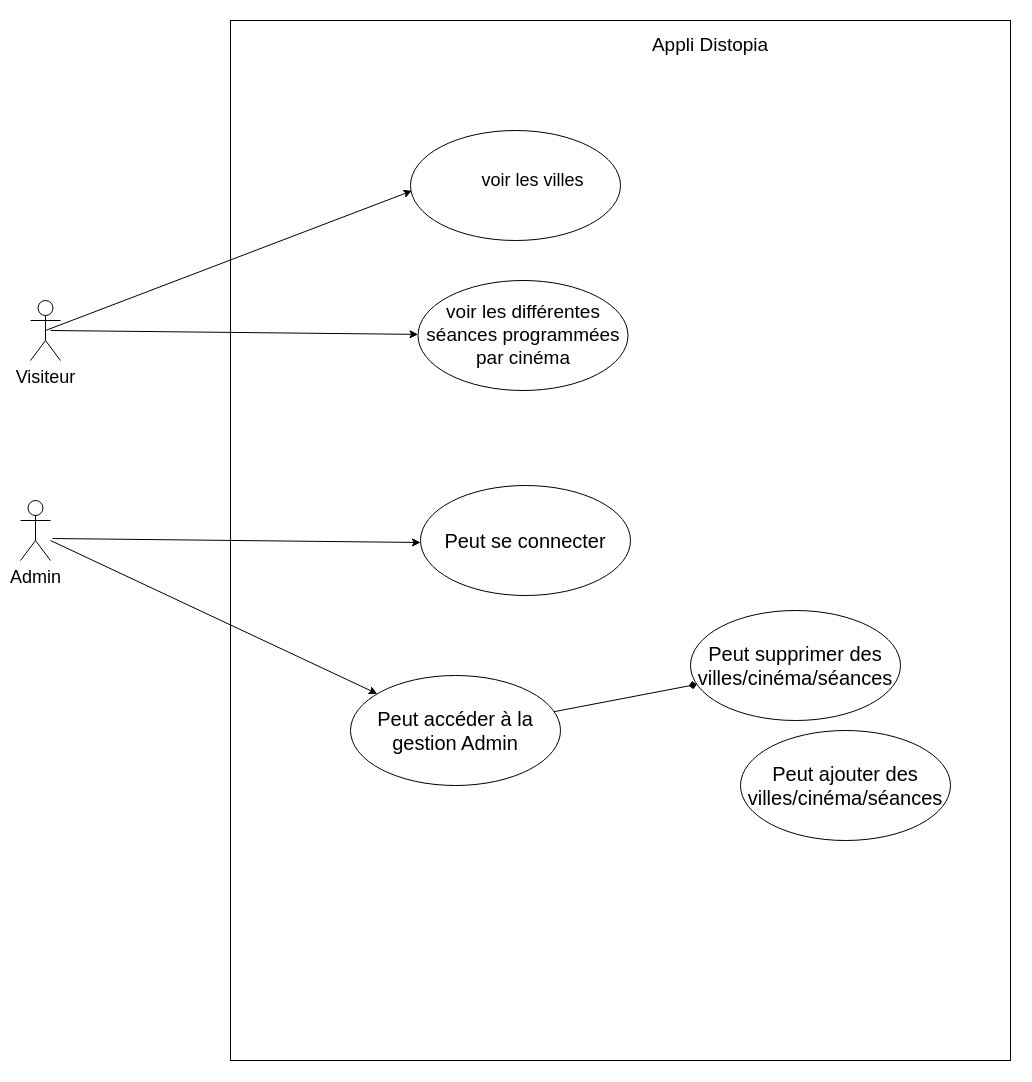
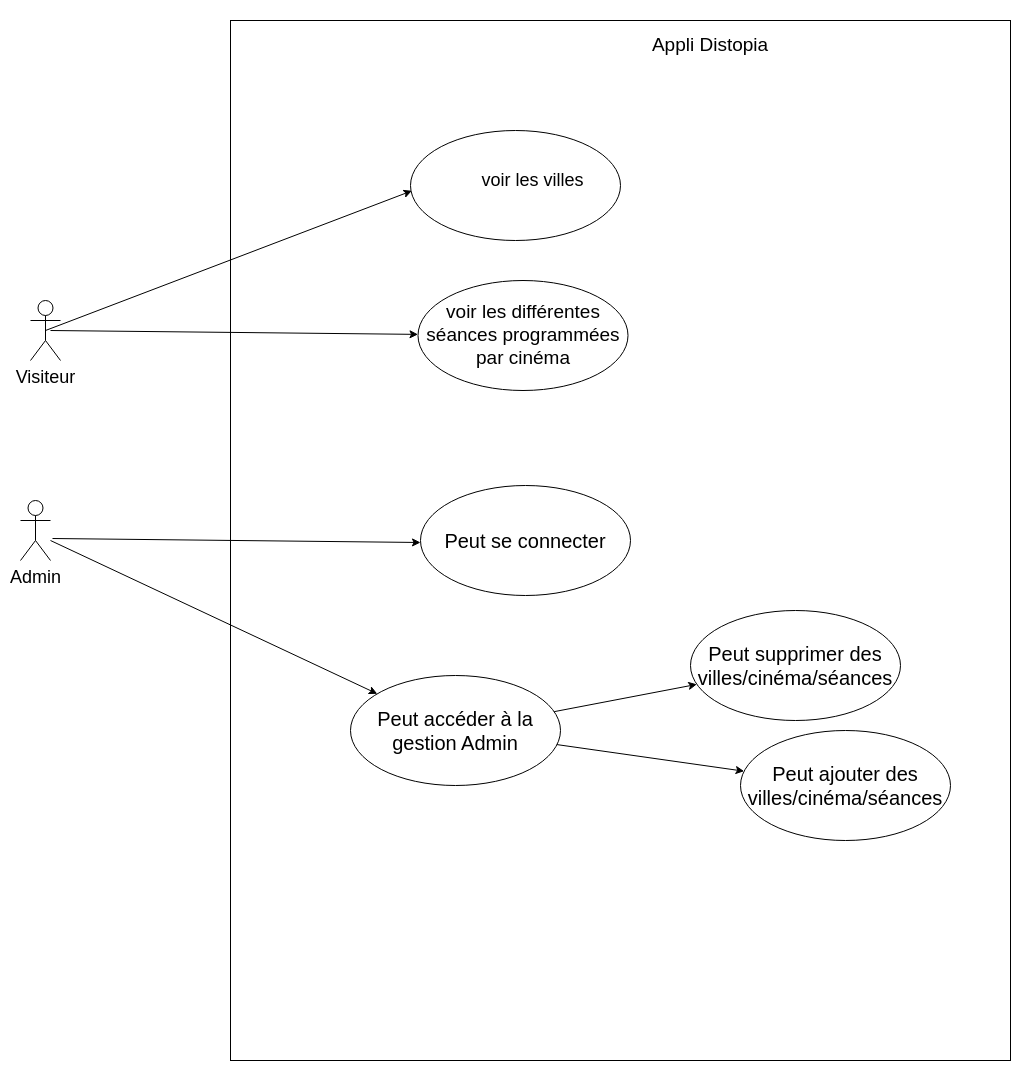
(688, 686) -> (689, 686)
none -> (647, 757)
